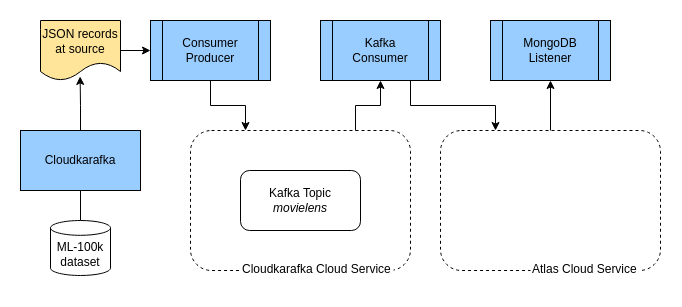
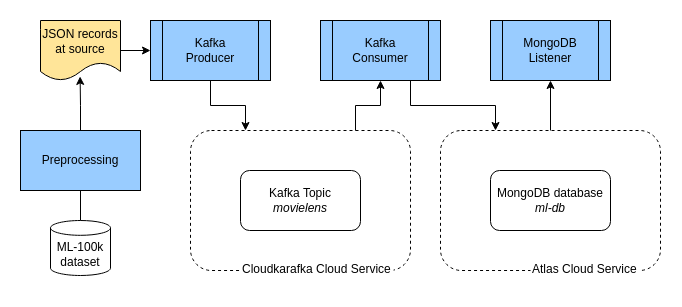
(211, 51) -> (211, 51)
(81, 161) -> (81, 161)
none -> (551, 201)
